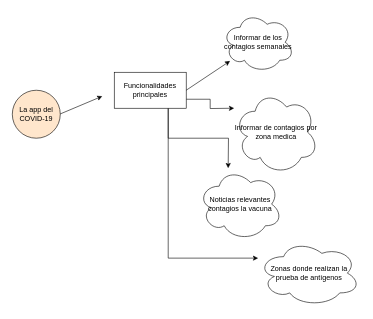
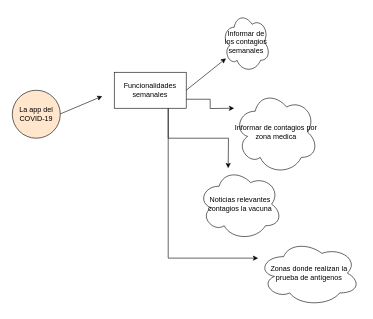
(258, 42) -> (246, 42)
(150, 90) -> (150, 90)
